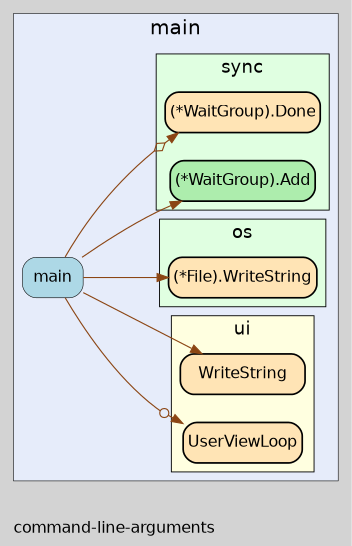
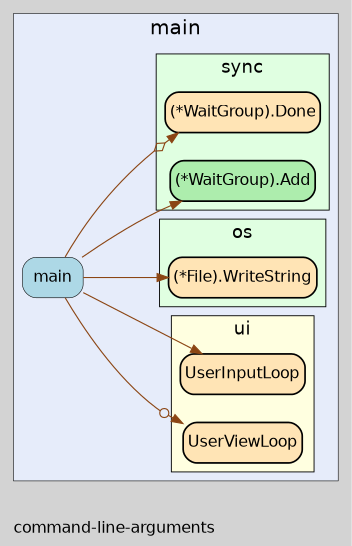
(243, 374) -> (243, 374)
